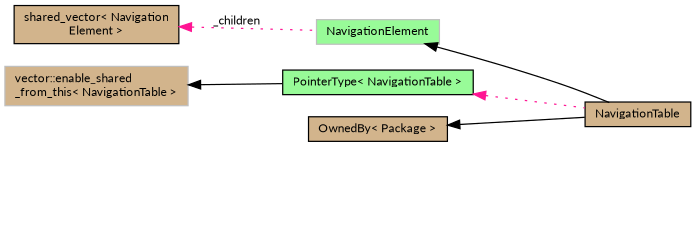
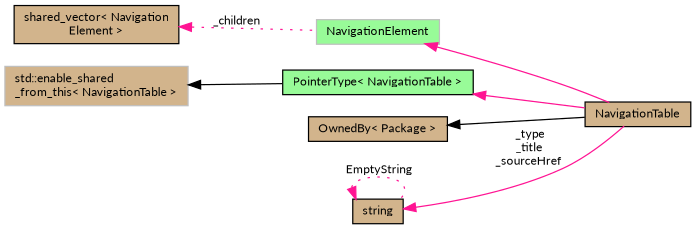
(524, 72) -> (524, 72)
(96, 86) -> (96, 86)
(535, 102) -> (535, 102)
none -> (378, 211)
